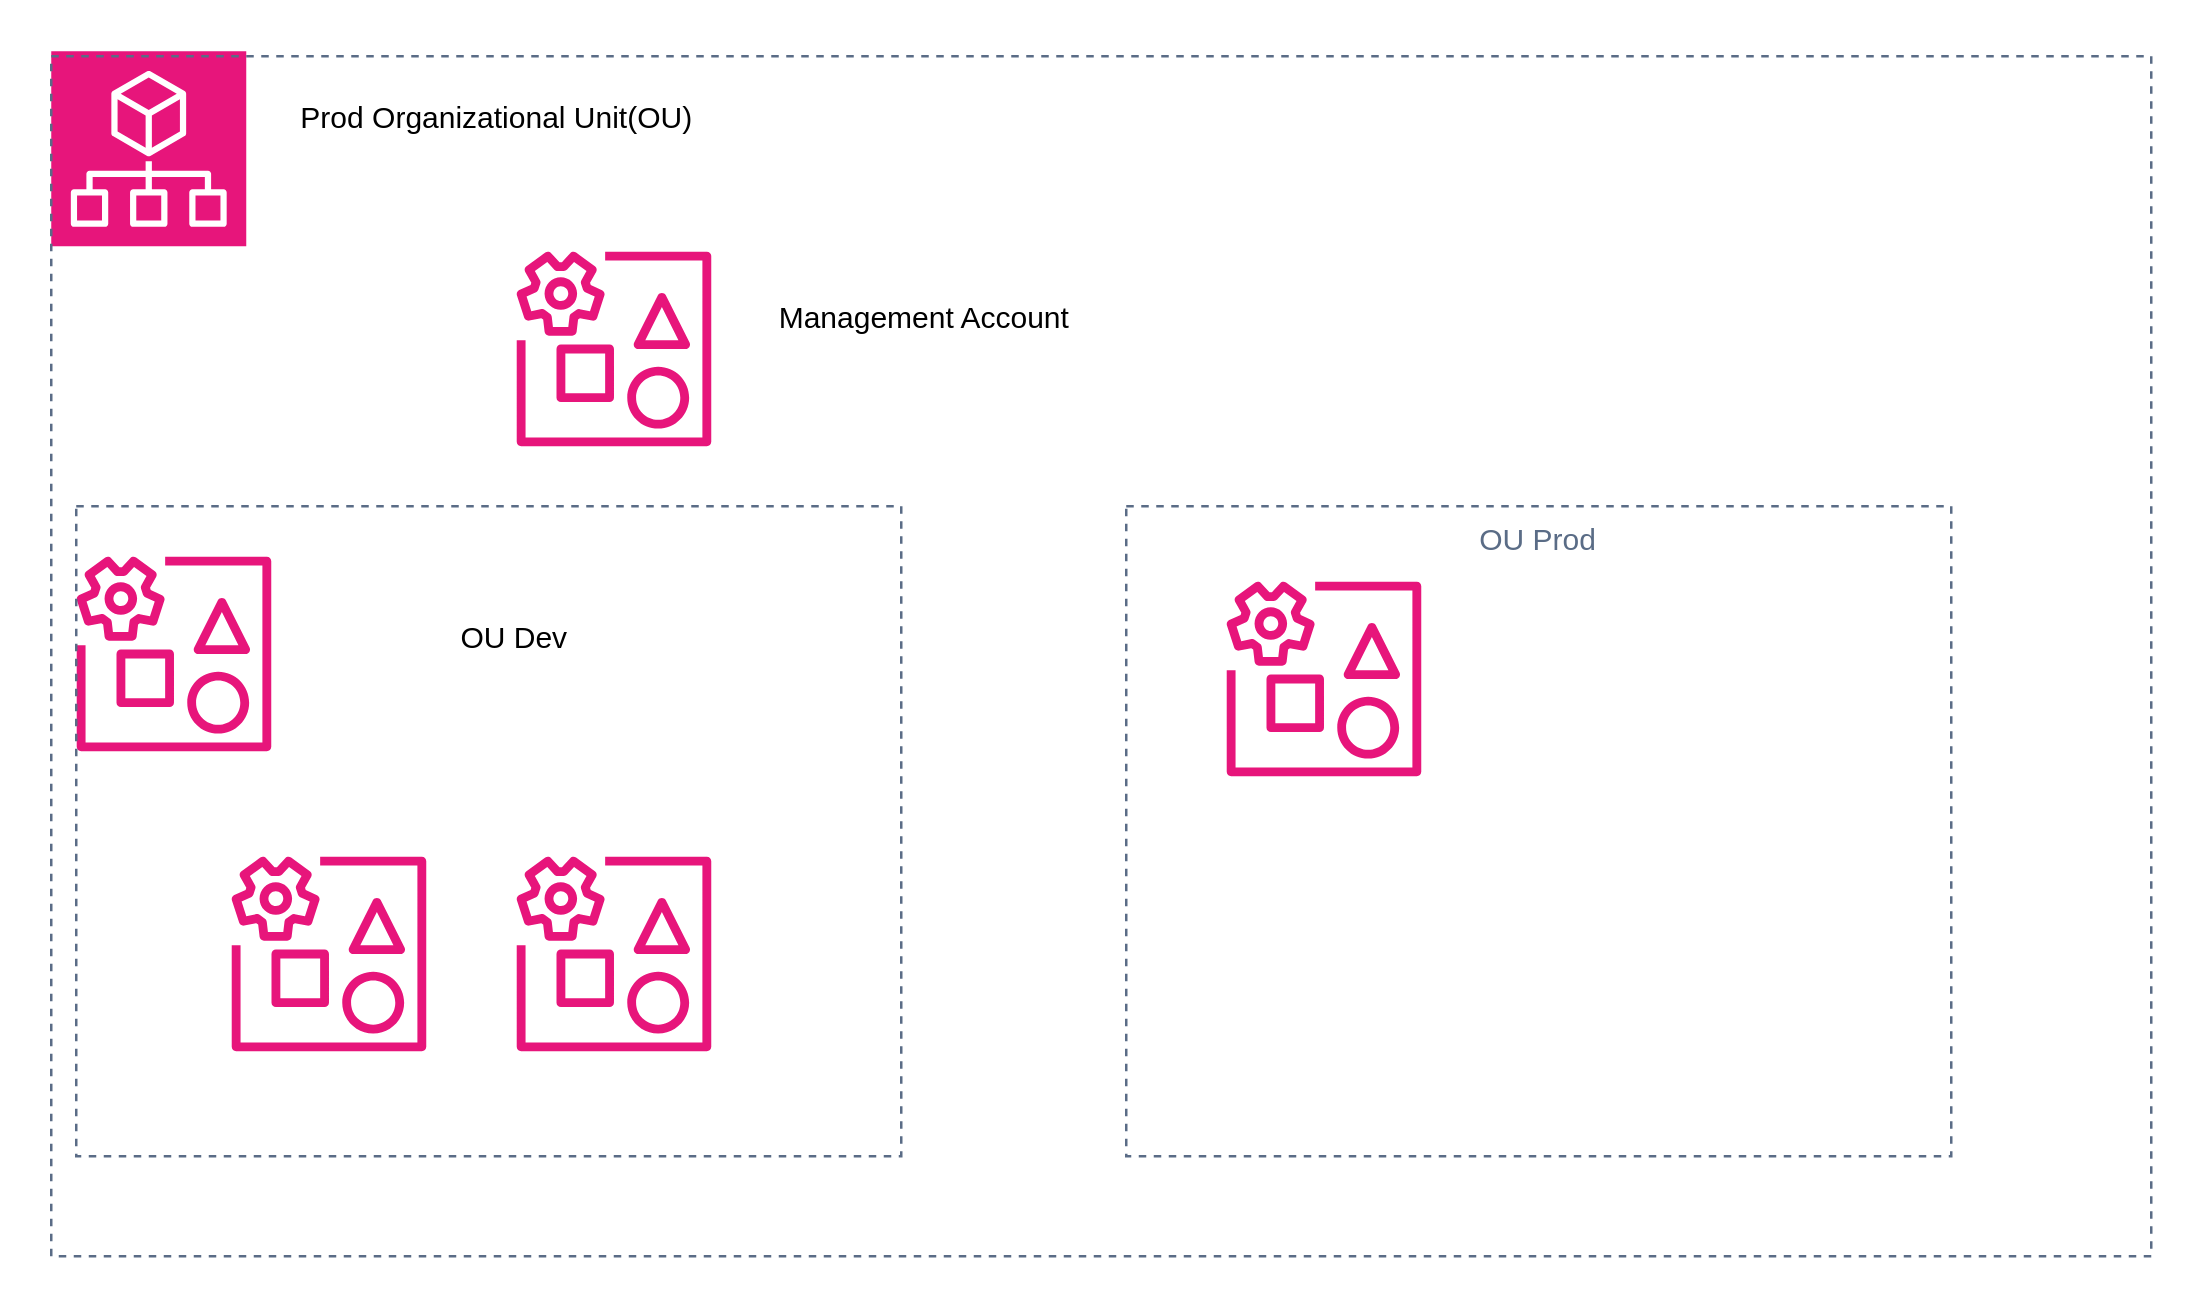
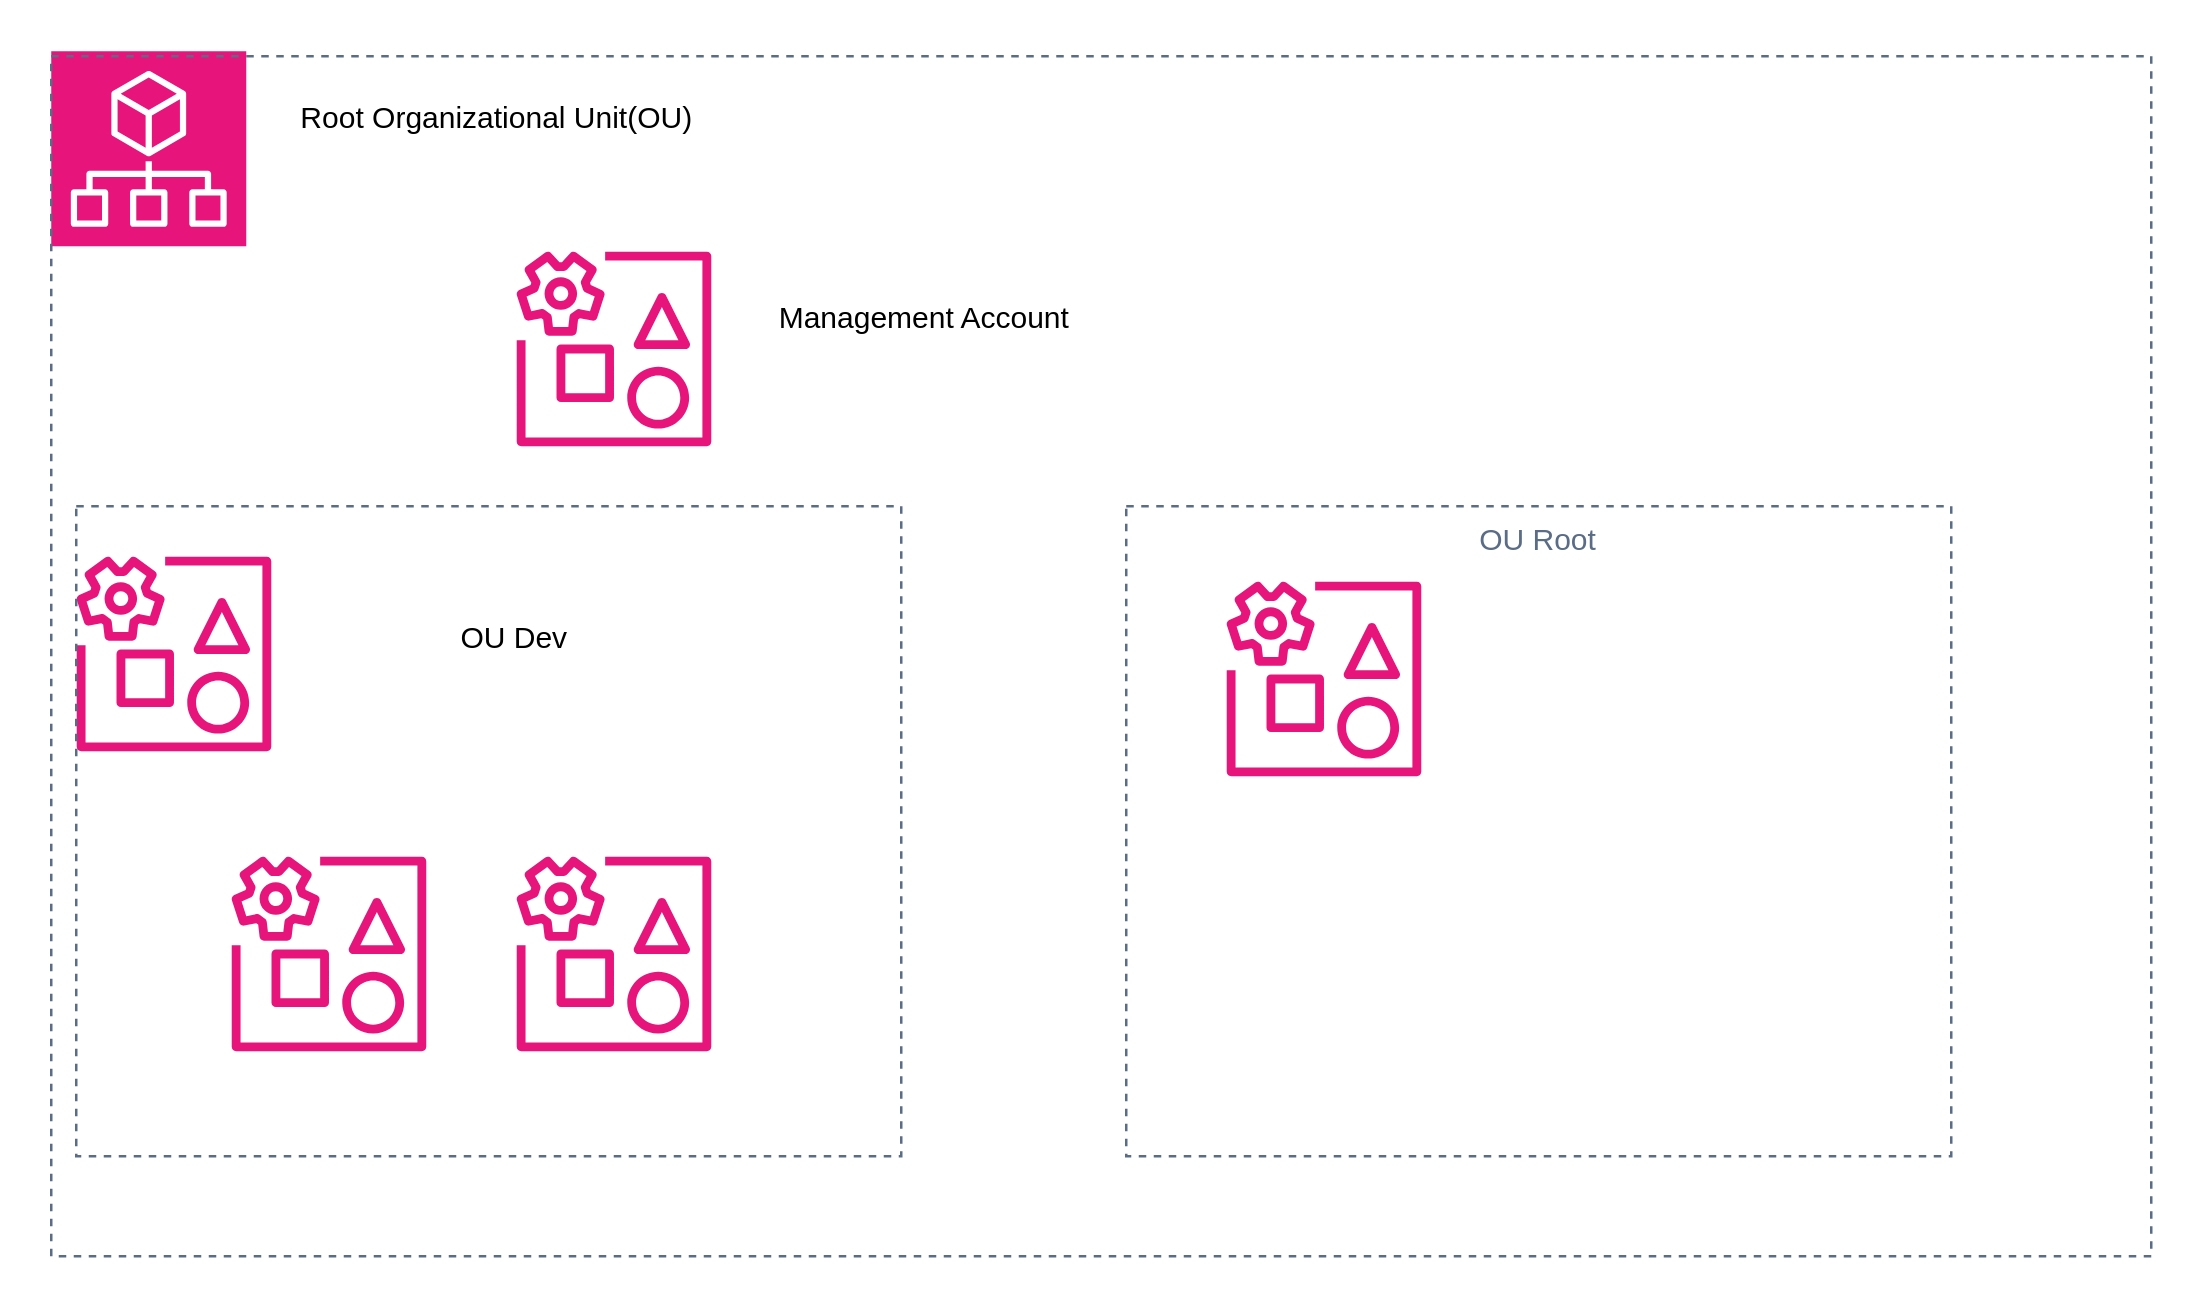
(498, 119) -> (498, 119)
(1539, 542) -> (1539, 542)
